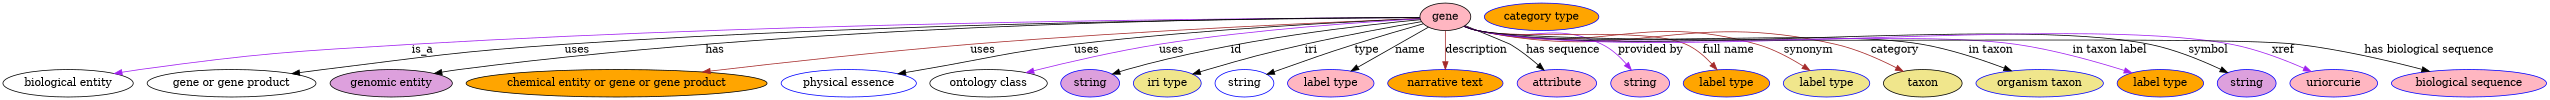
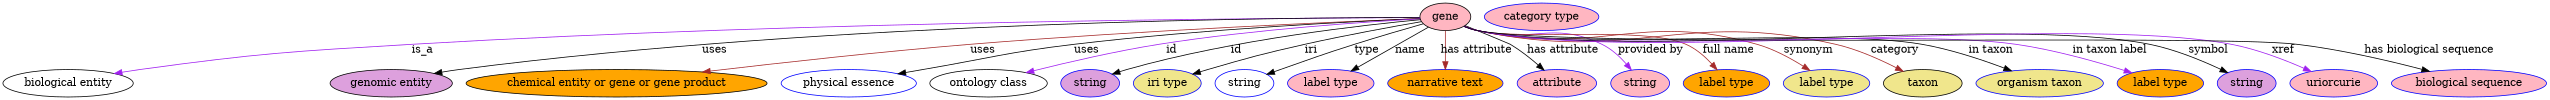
(1542, 17) -> (1542, 17)
(715, 50) -> (715, 50)
(1171, 50) -> (1171, 50)
(1476, 50) -> (1476, 50)
(1563, 50) -> (1563, 50)
(232, 83) -> none
